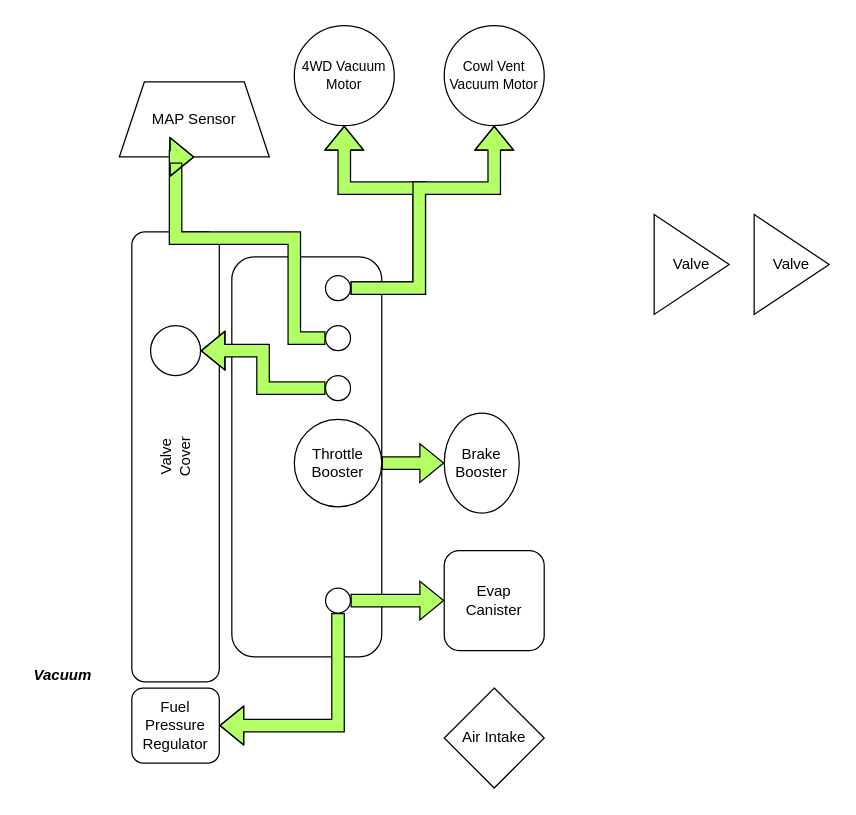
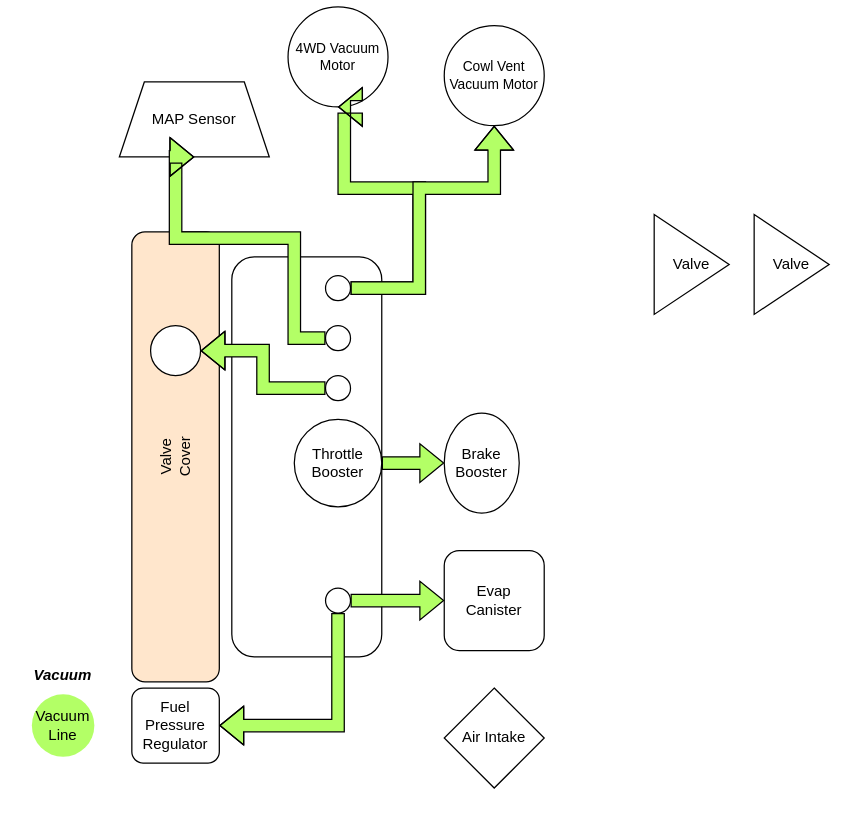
(344, 76) -> (338, 57)
(176, 457) -> (176, 457)
none -> (63, 726)
